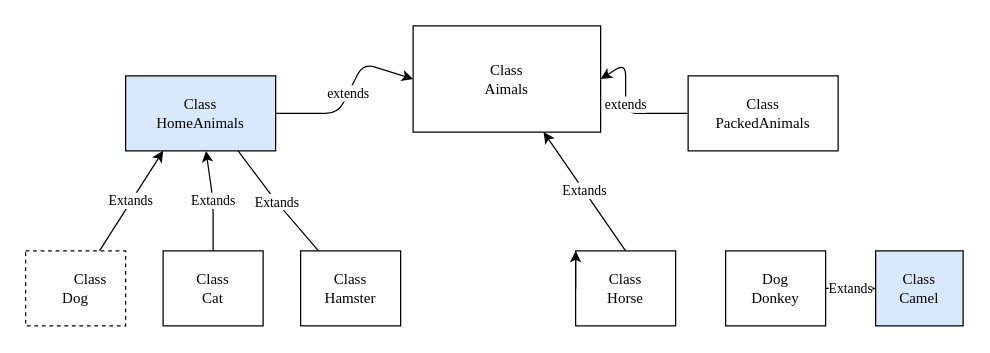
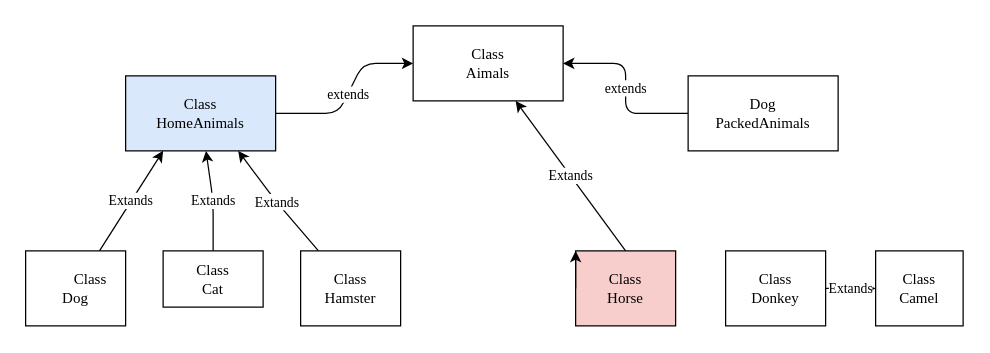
(507, 79) -> (488, 63)
(763, 113) -> (763, 113)
(242, 155) -> (244, 159)
(76, 288) -> (76, 288)
(213, 288) -> (213, 279)
(626, 288) -> (626, 288)
(776, 288) -> (776, 288)
(919, 288) -> (919, 288)
